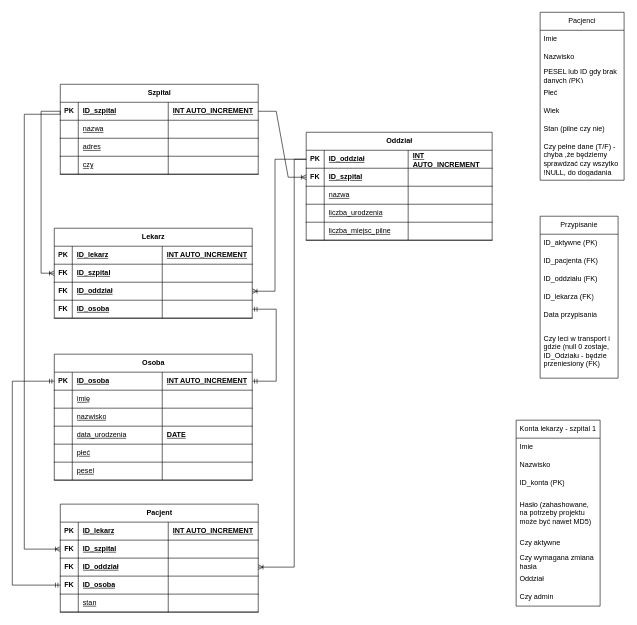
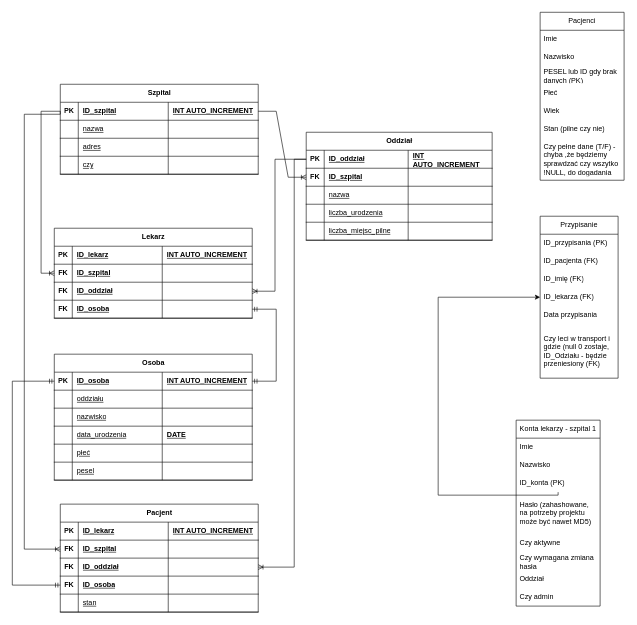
(573, 243) -> (579, 243)
(574, 279) -> (565, 279)
(83, 399) -> (92, 399)
none -> (438, 495)
